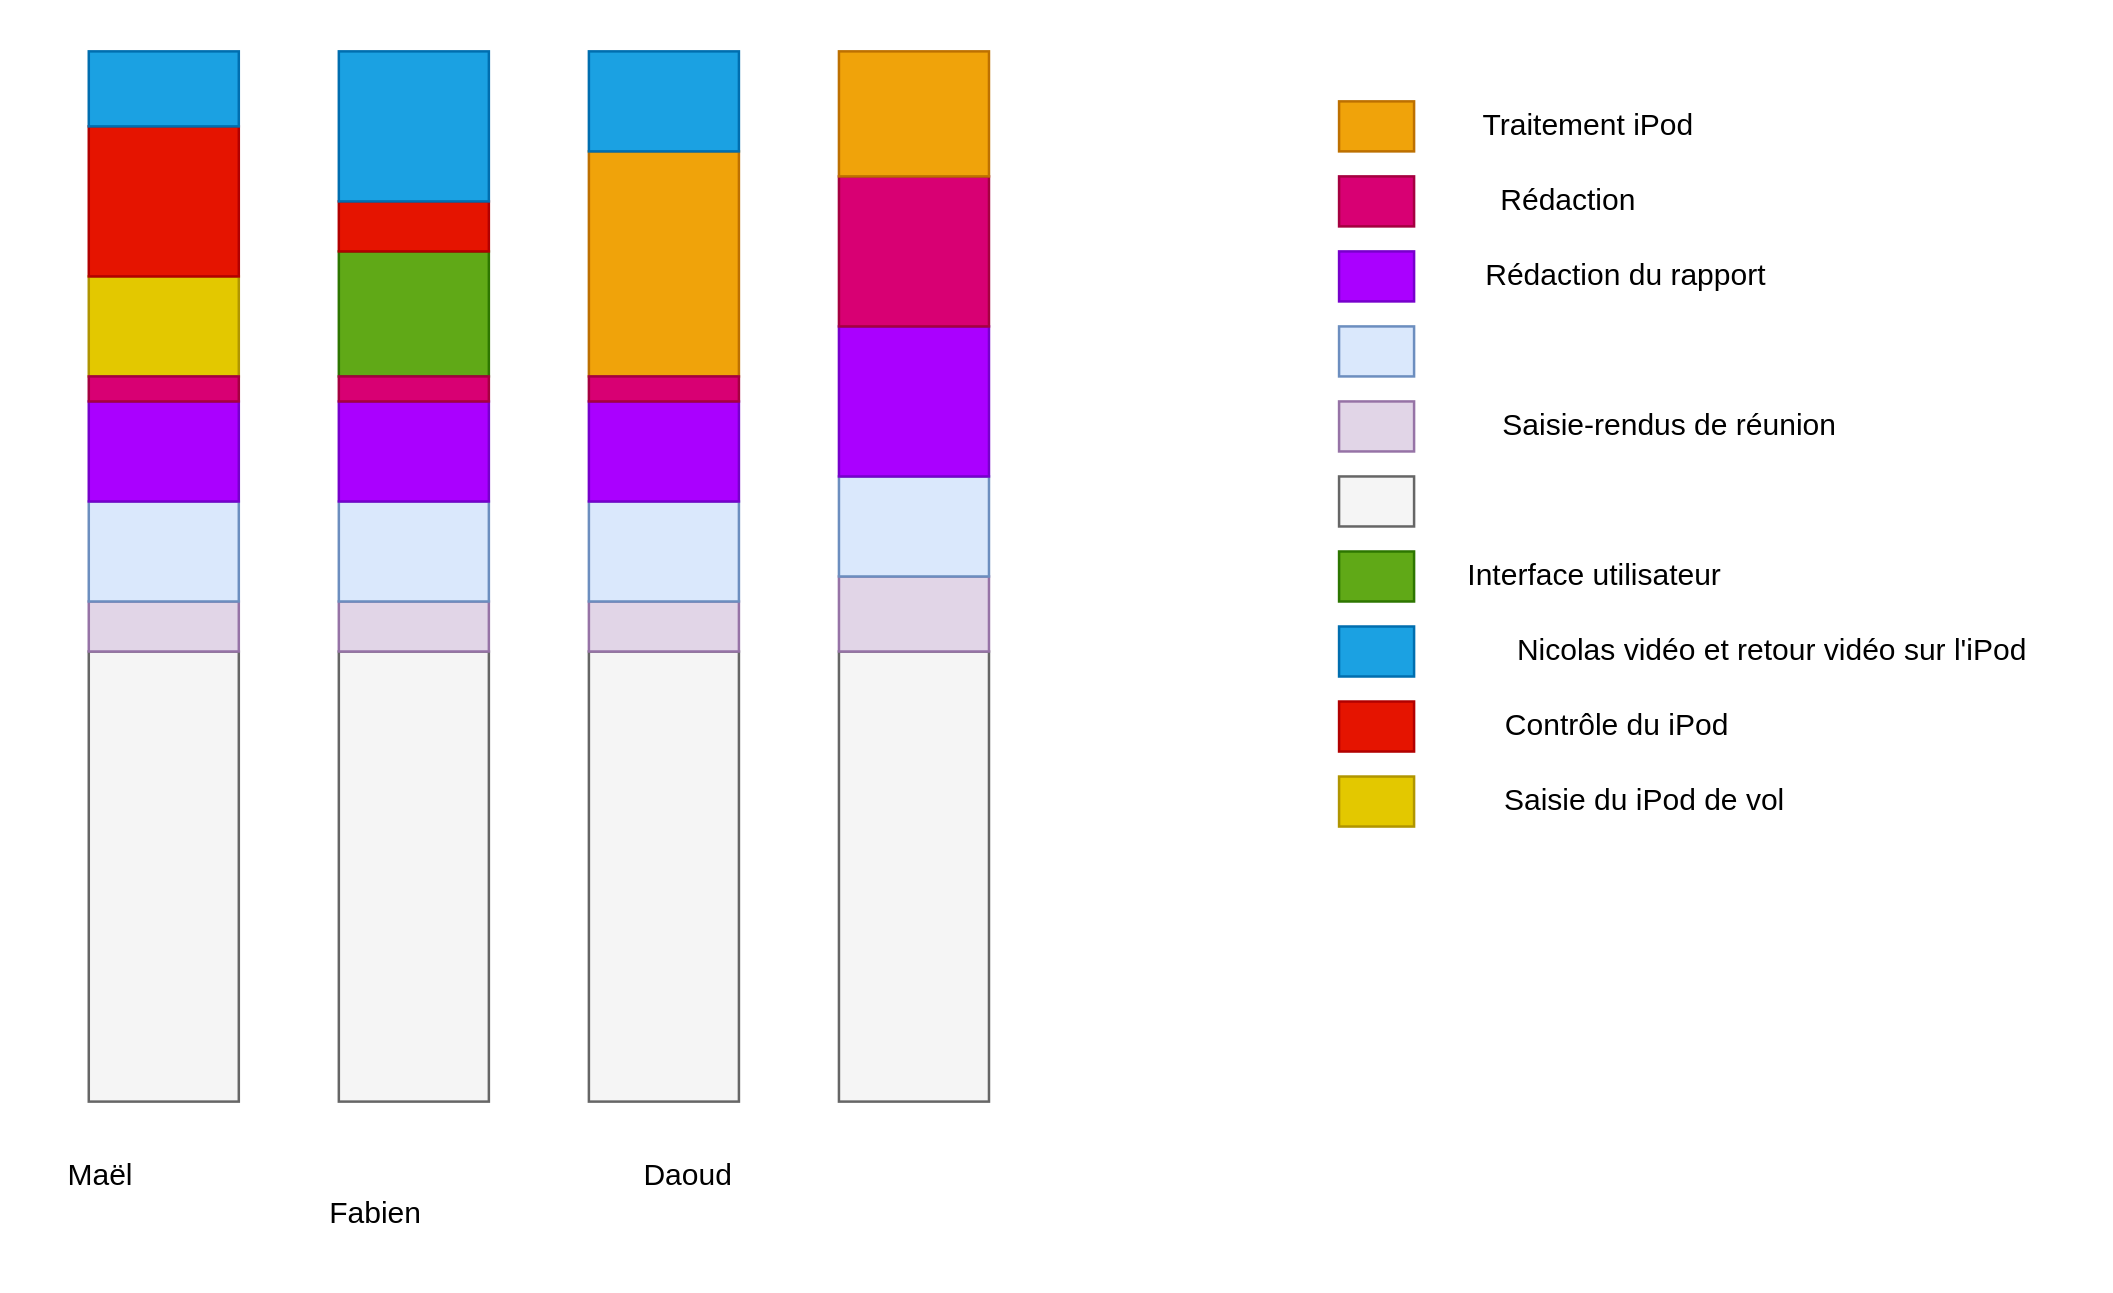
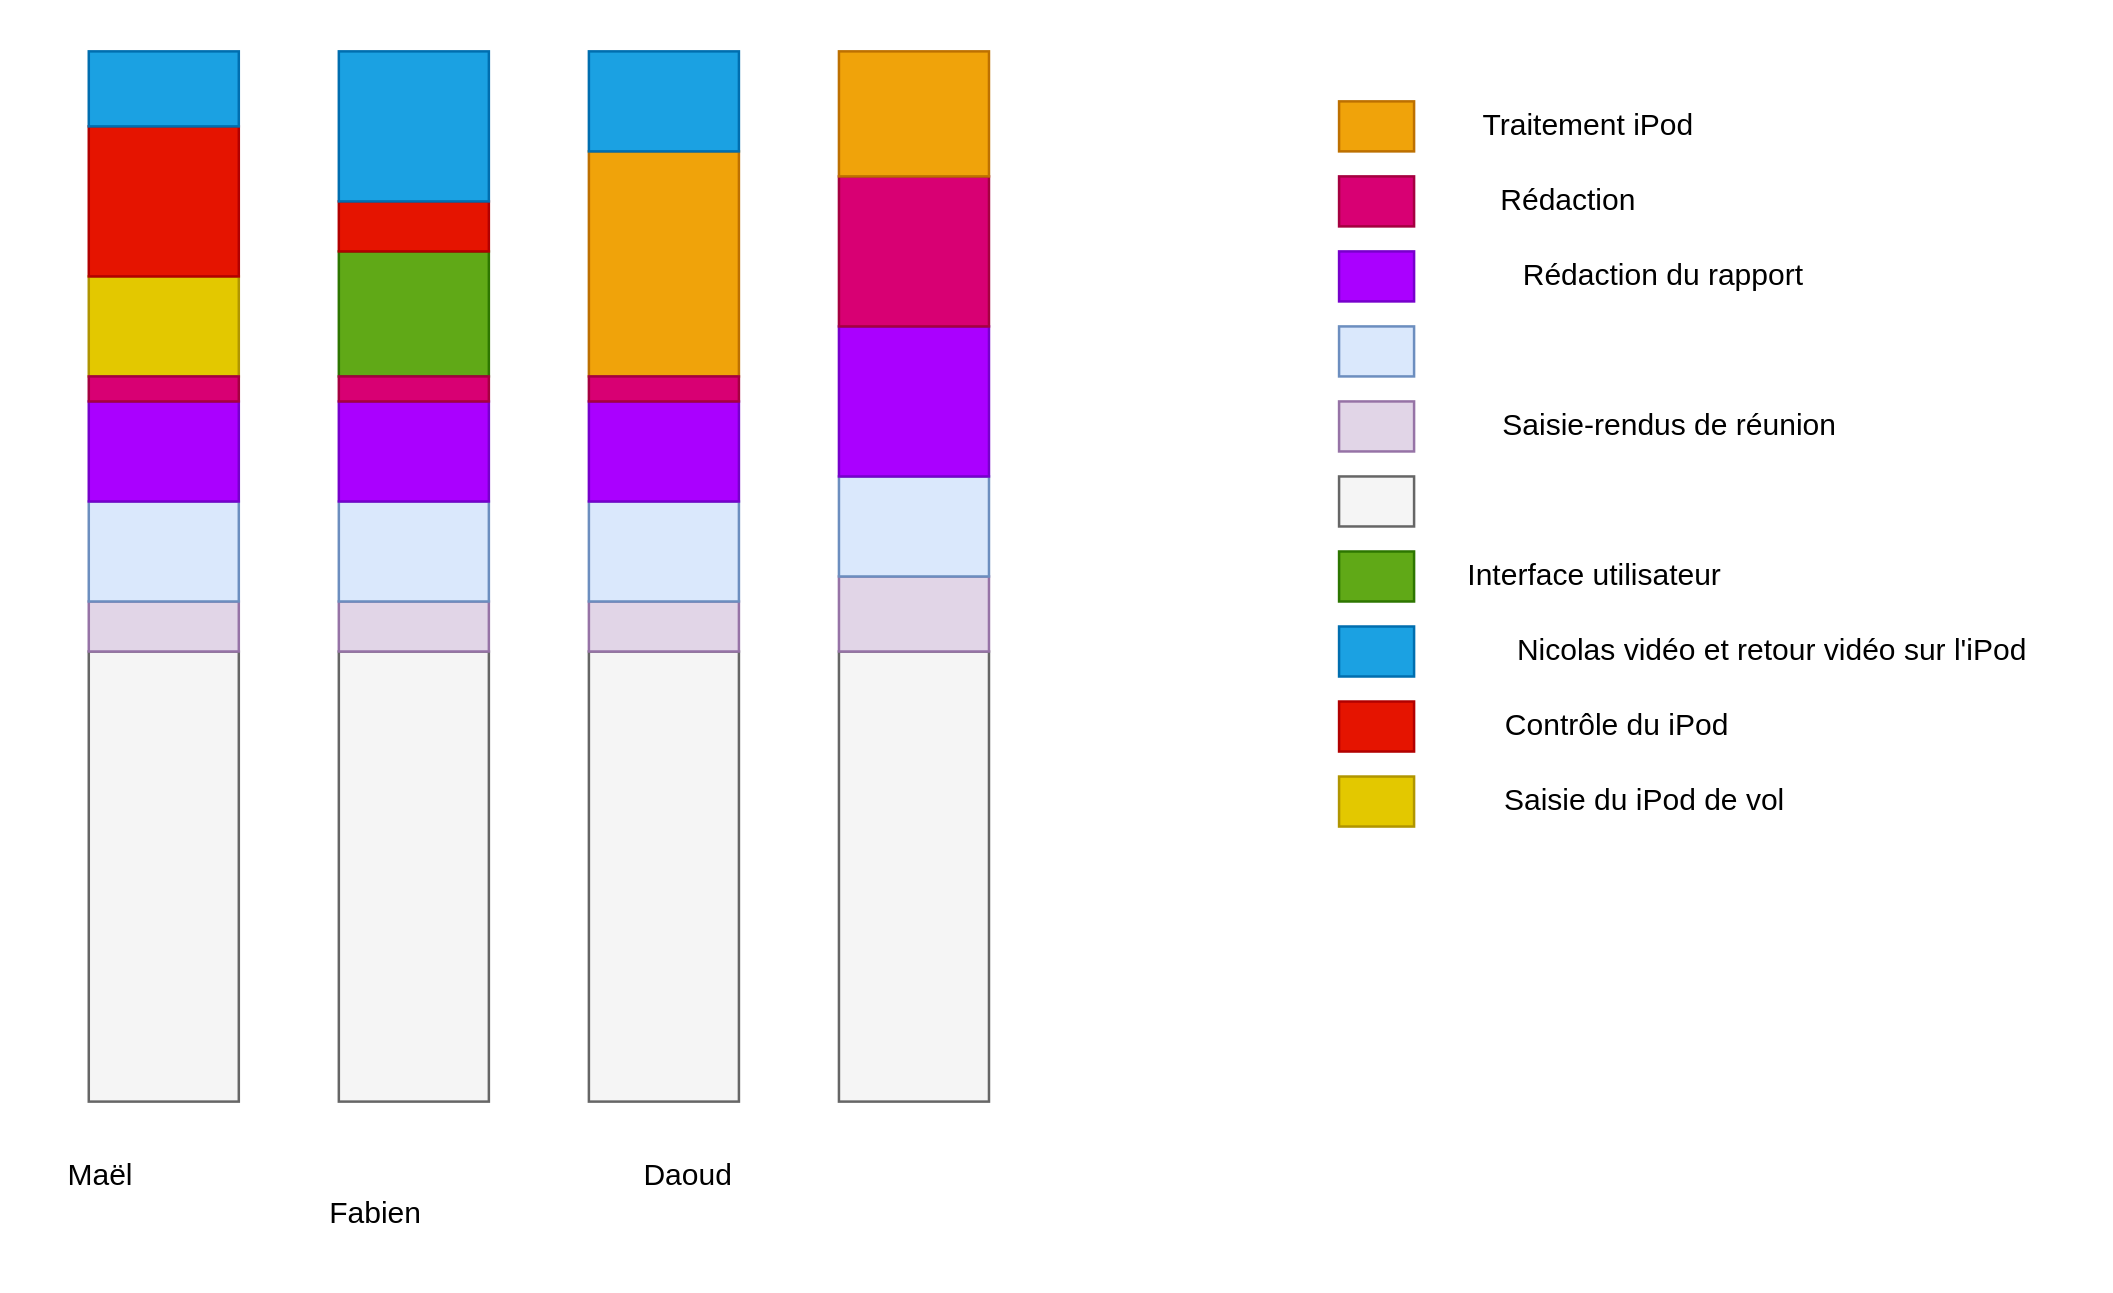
(1626, 276) -> (1664, 276)
